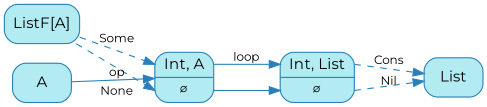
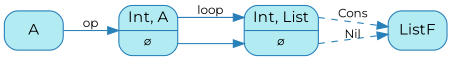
(42, 24) -> none
(454, 77) -> (418, 31)
